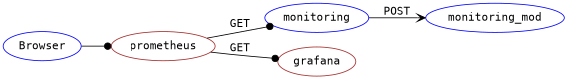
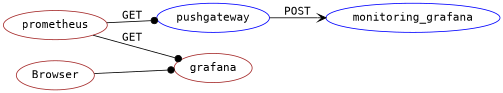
(317, 18) -> (213, 18)
(495, 18) -> (413, 18)
(42, 46) -> (55, 75)
(93, 46) -> (131, 72)
